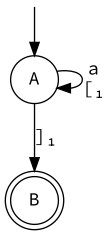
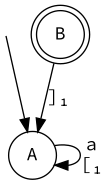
(35, 131) -> (47, 91)
